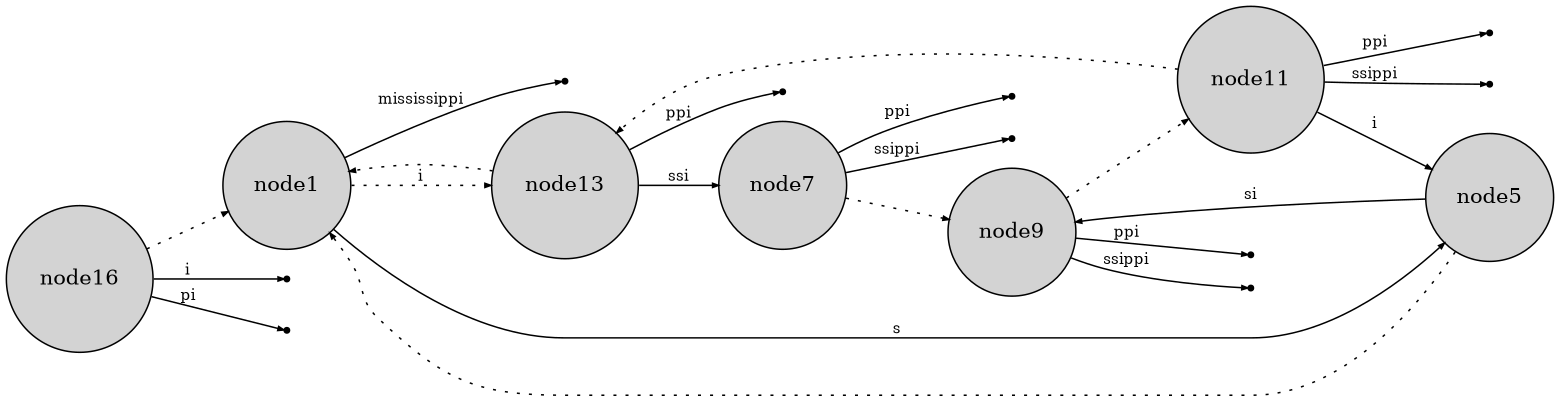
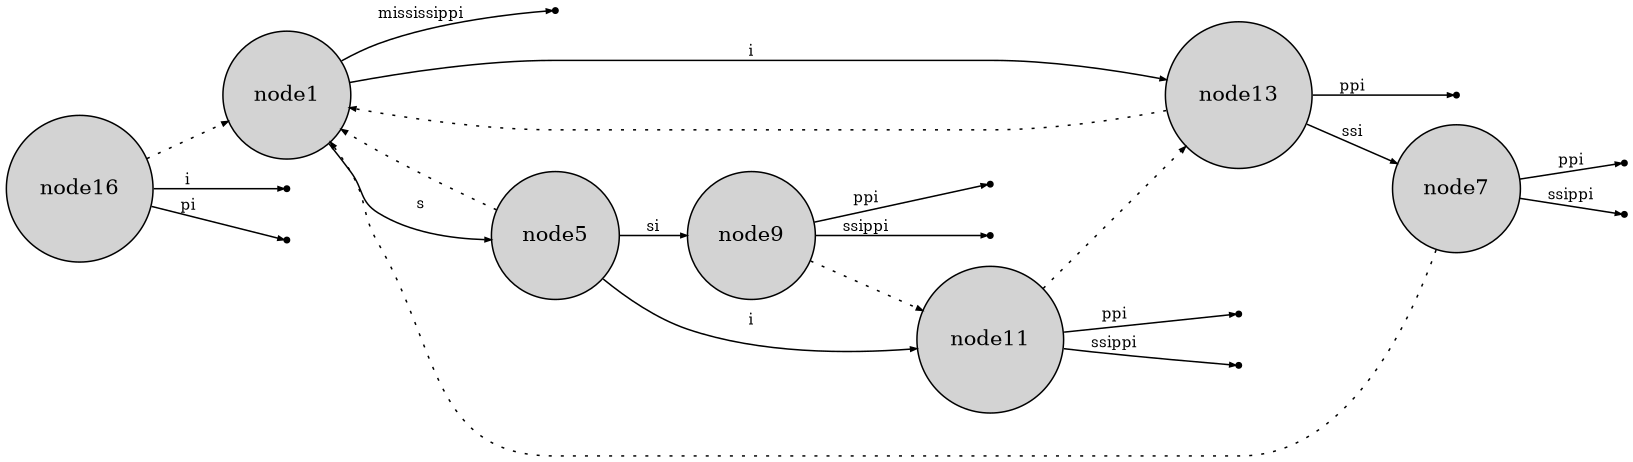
(1372, 139) -> (749, 344)
(418, 185) -> (755, 60)
(895, 208) -> (846, 456)
